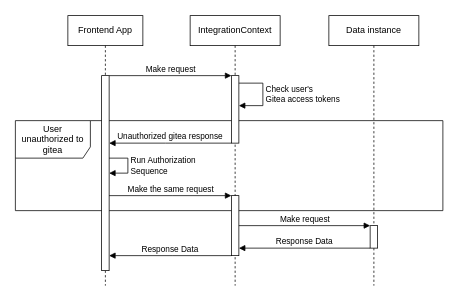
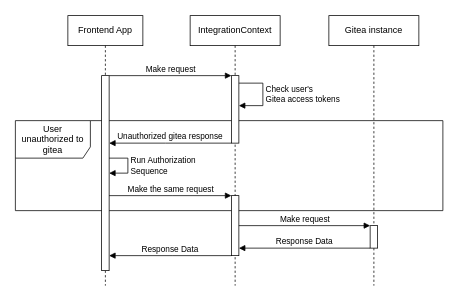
(374, 30) -> (374, 30)
